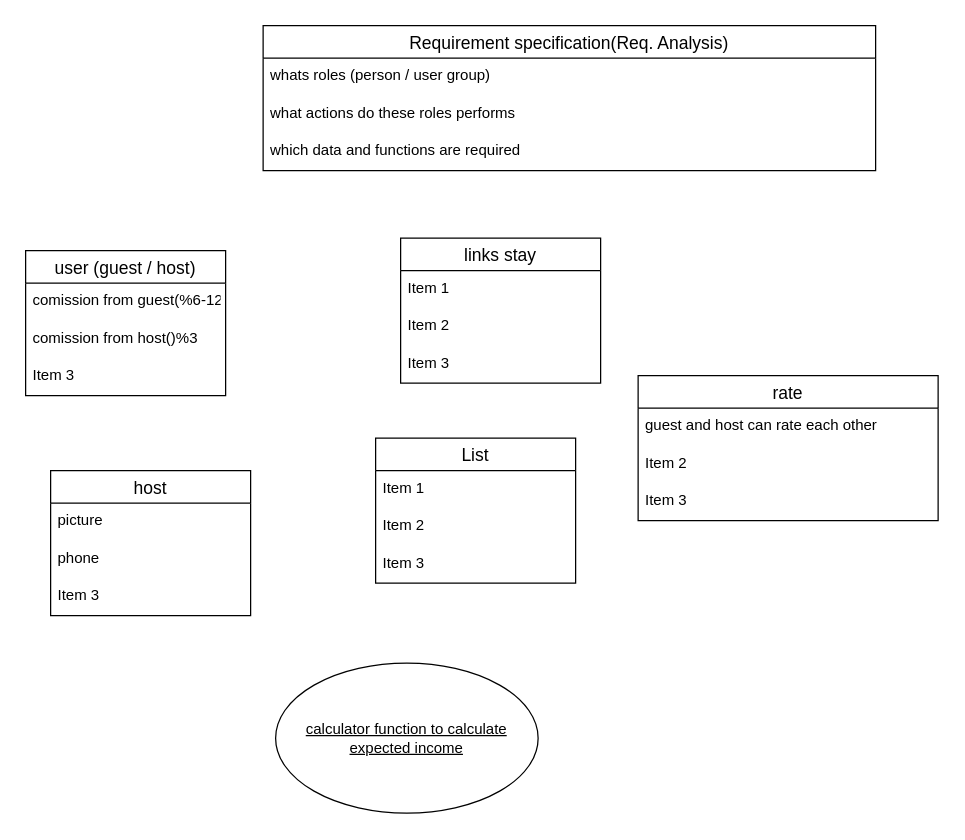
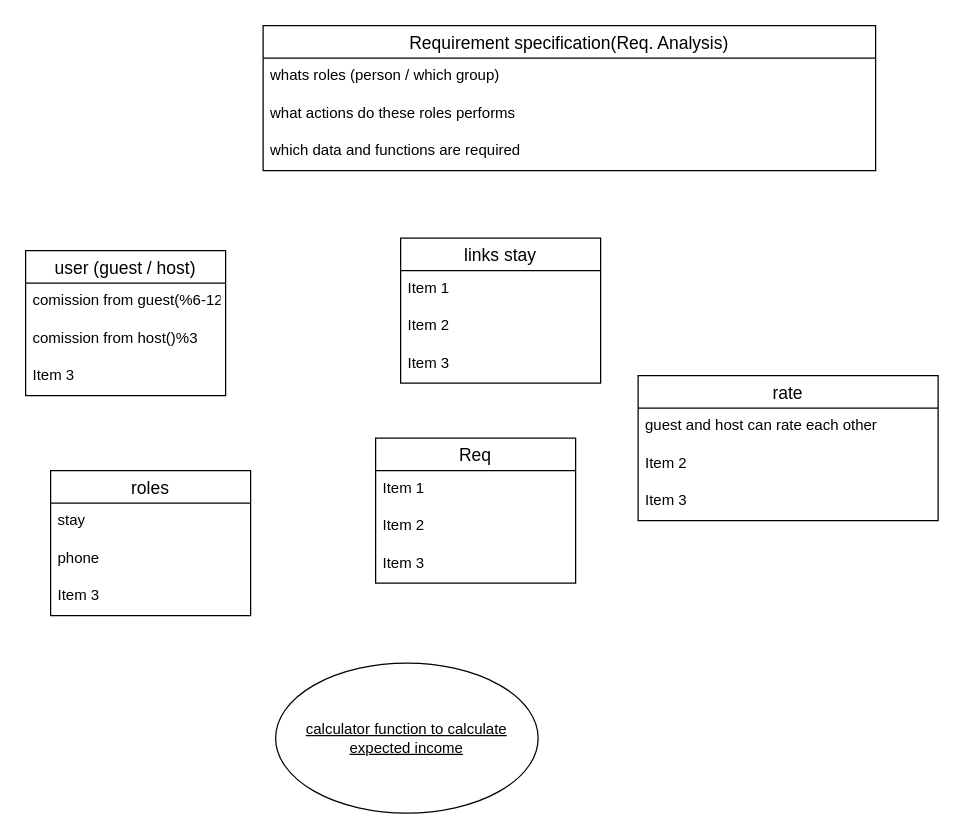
(397, 75) -> (399, 75)
(475, 455) -> (475, 455)
(150, 488) -> (150, 488)
(85, 520) -> (74, 520)
